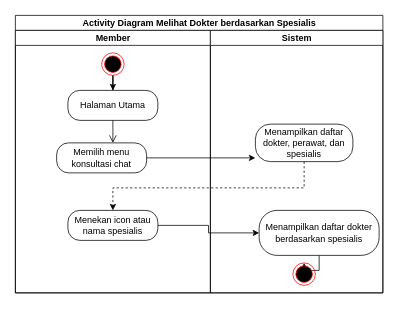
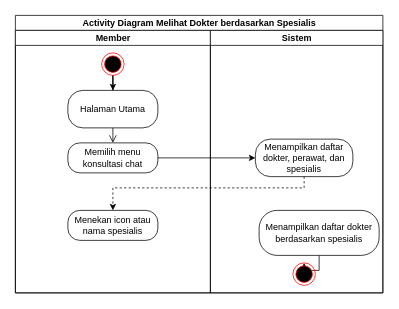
(113, 105) -> (113, 109)
(304, 143) -> (304, 158)
(102, 158) -> (113, 158)
(186, 225) -> none
